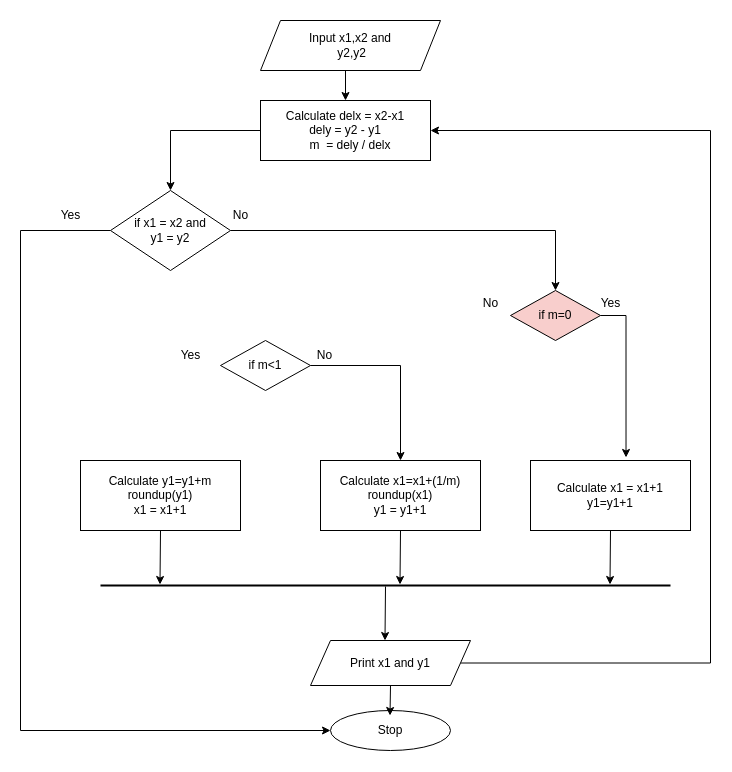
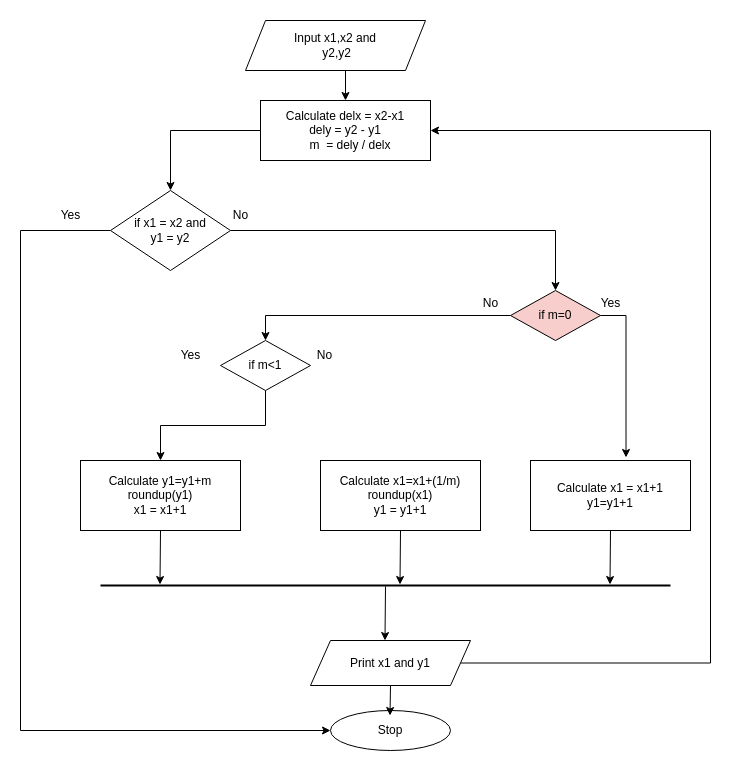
(351, 46) -> (336, 46)
none -> (380, 316)
(400, 366) -> (217, 426)
